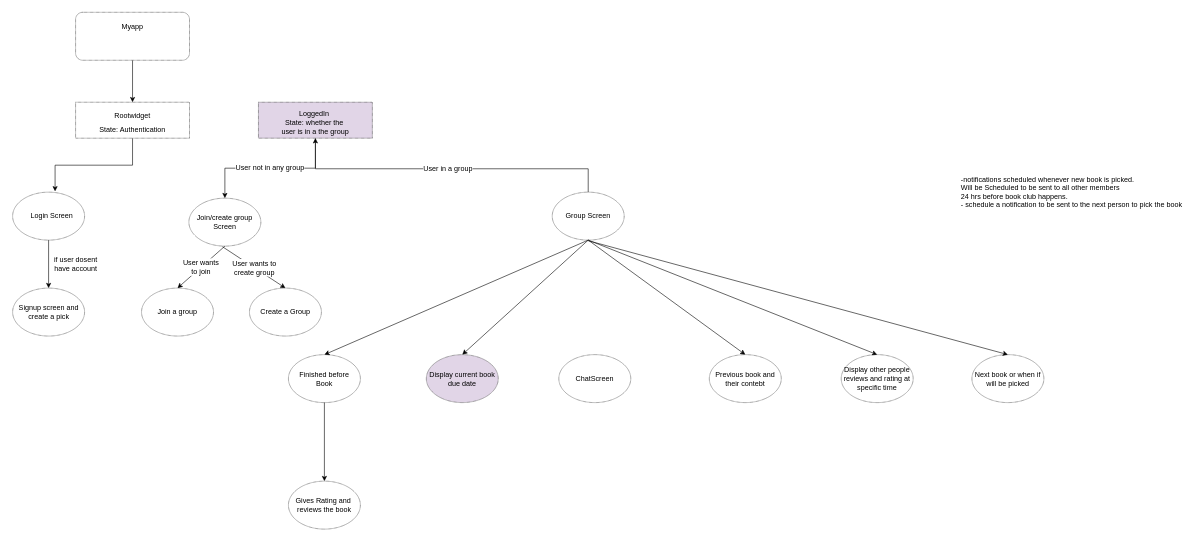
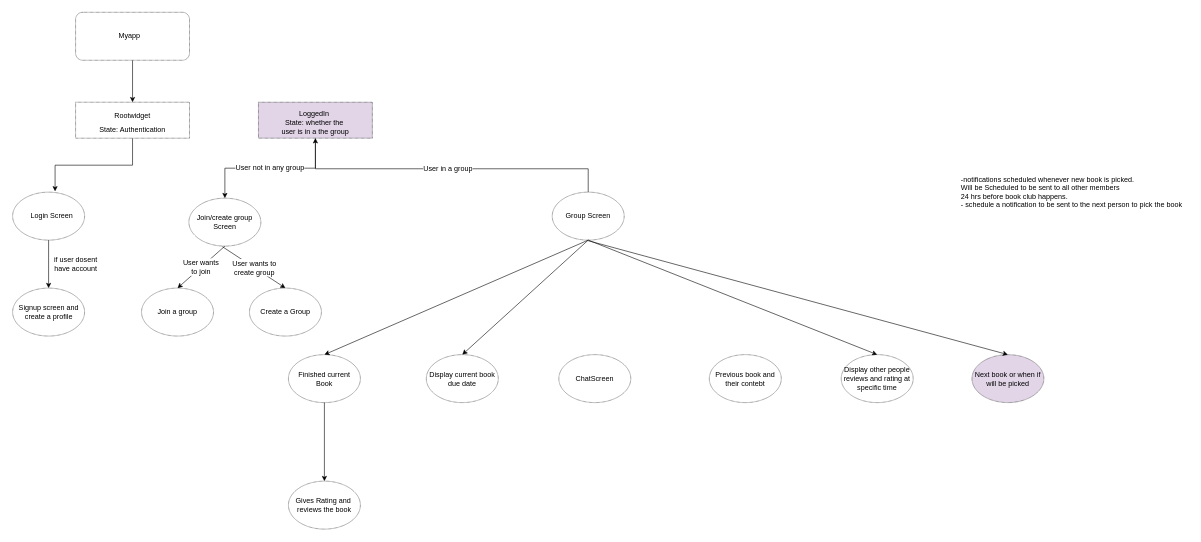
(132, 27) -> (129, 36)
(667, 298) -> none
(49, 312) -> (49, 312)
(324, 379) -> (324, 379)
(462, 379) -> (462, 379)
(1008, 379) -> (1008, 379)
